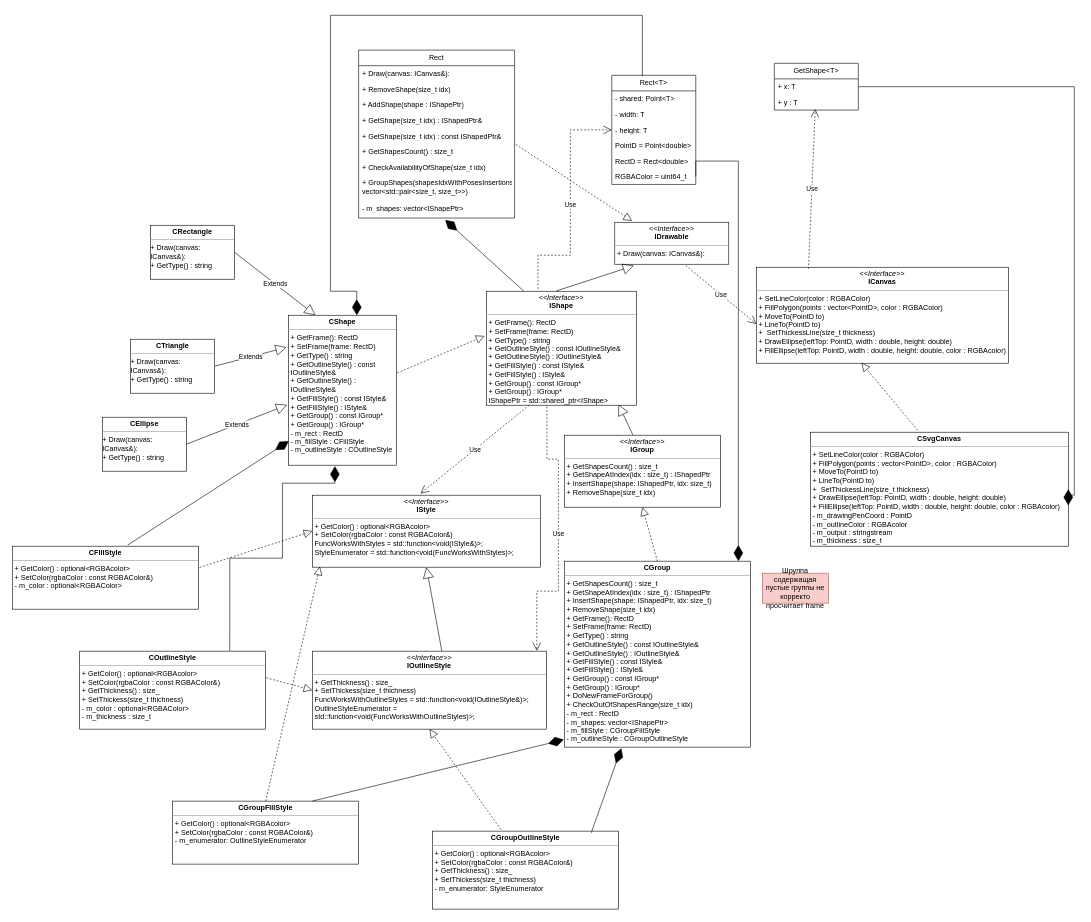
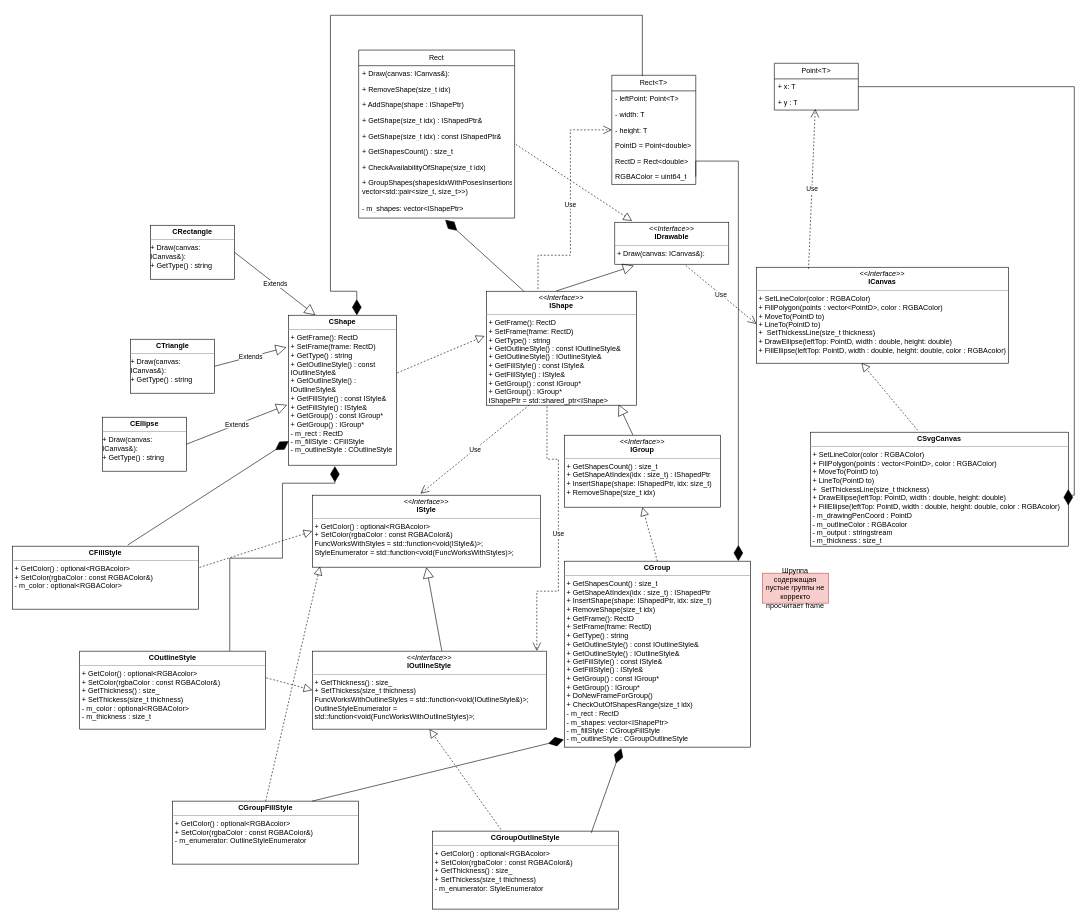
(816, 71) -> (816, 71)
(648, 99) -> (652, 99)
